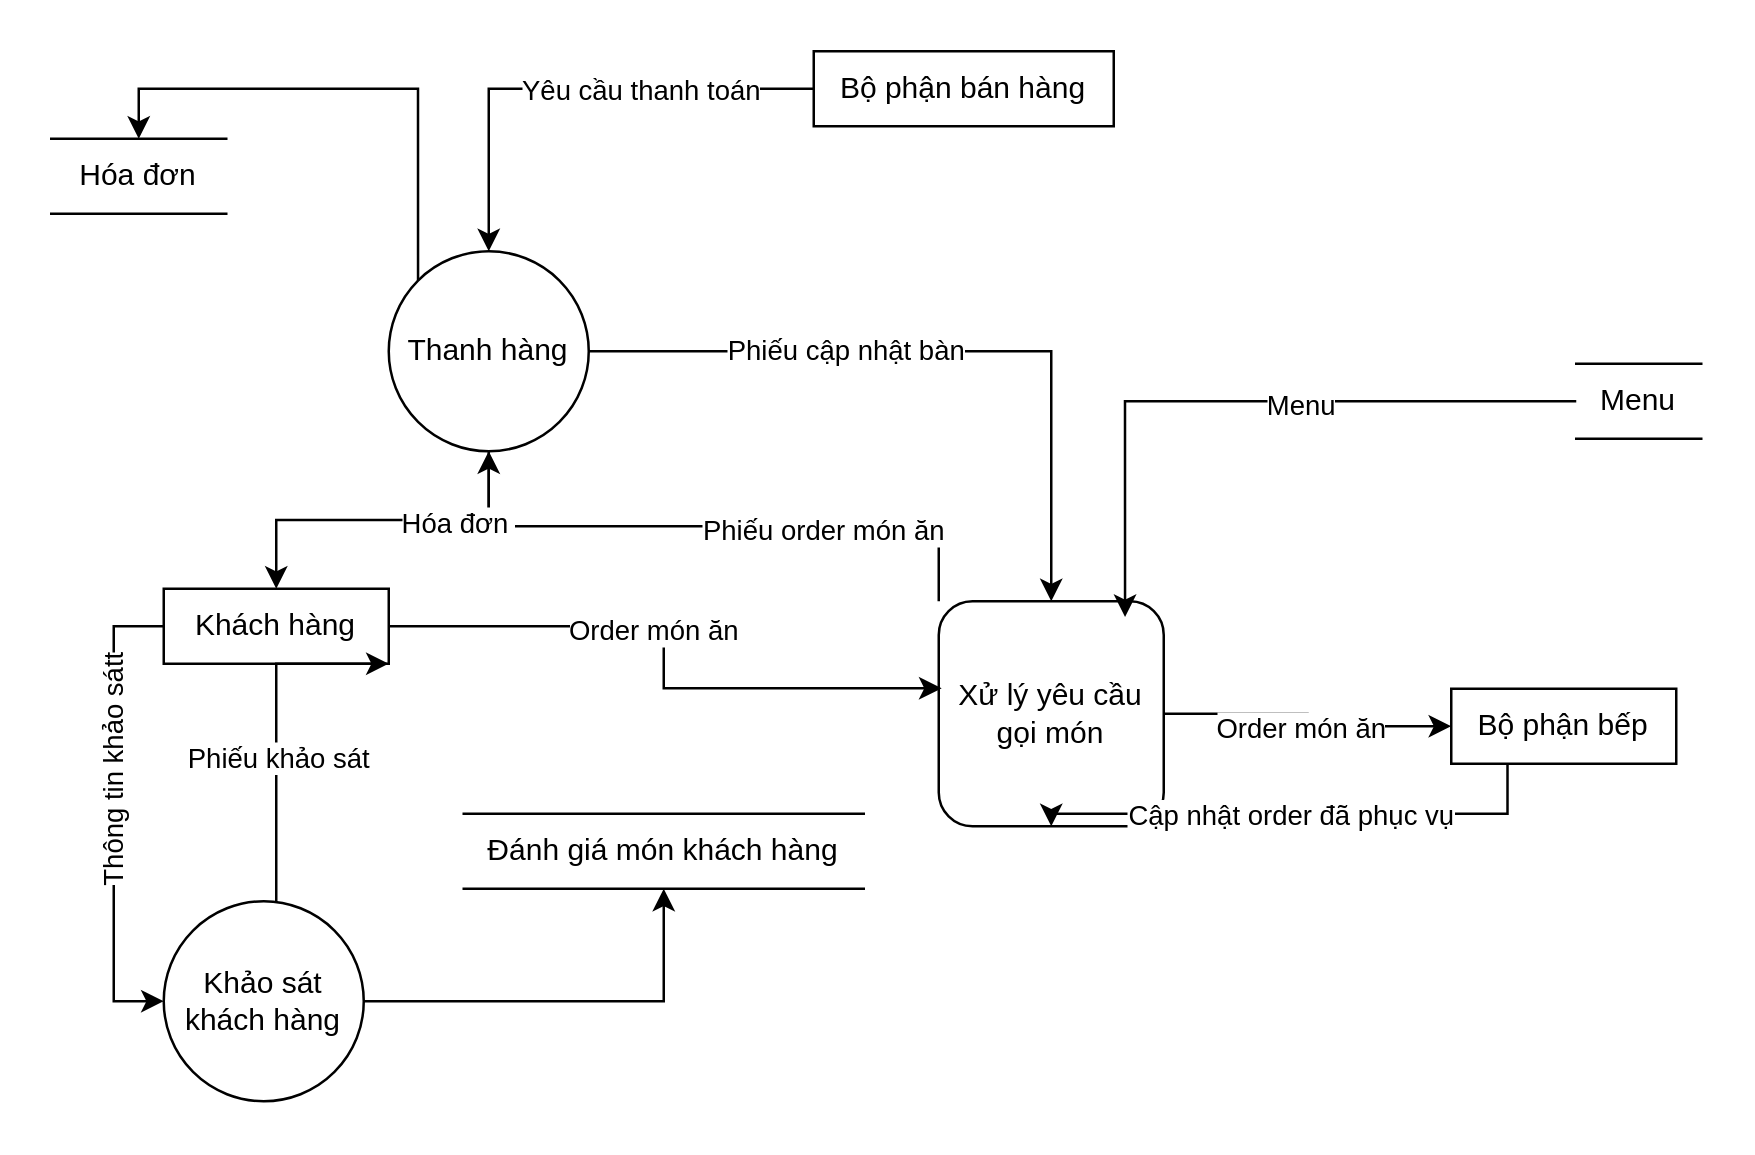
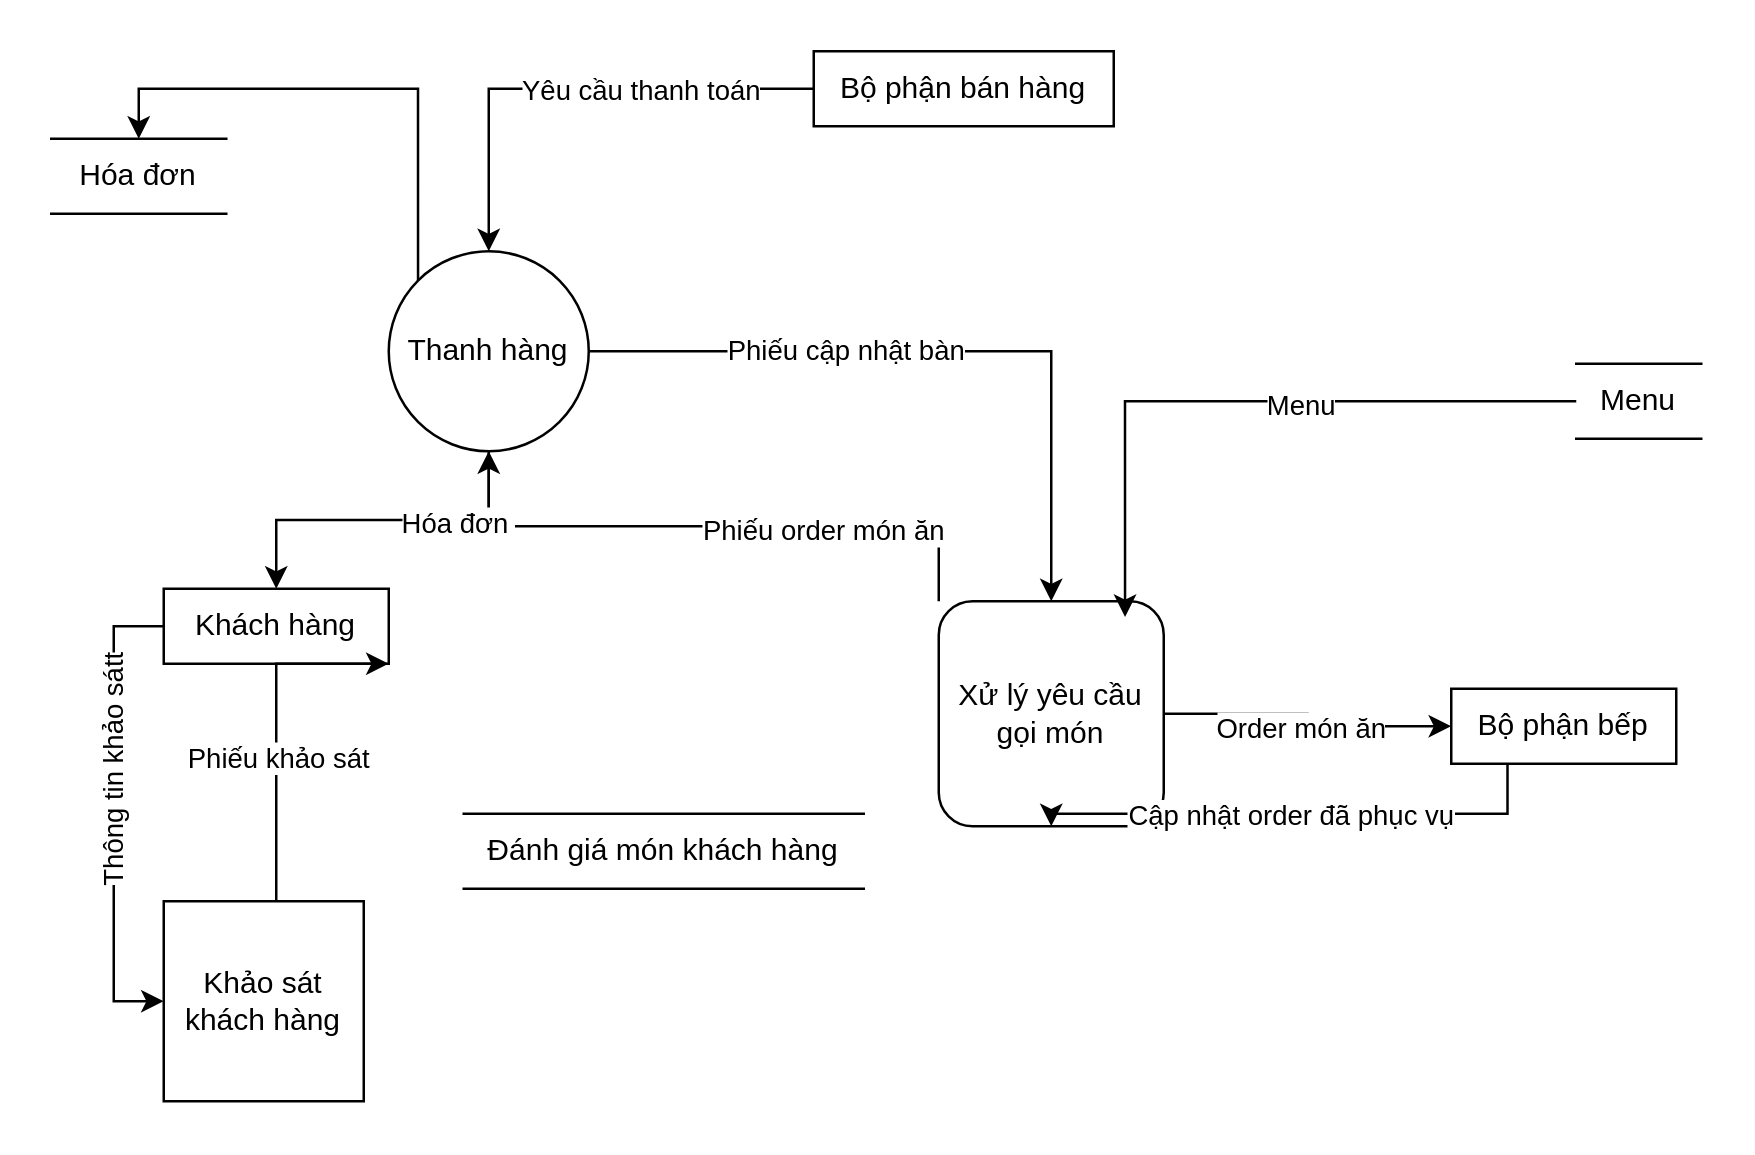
(664, 650) -> none
(264, 1001) -> (264, 1001)
(562, 1001) -> none
